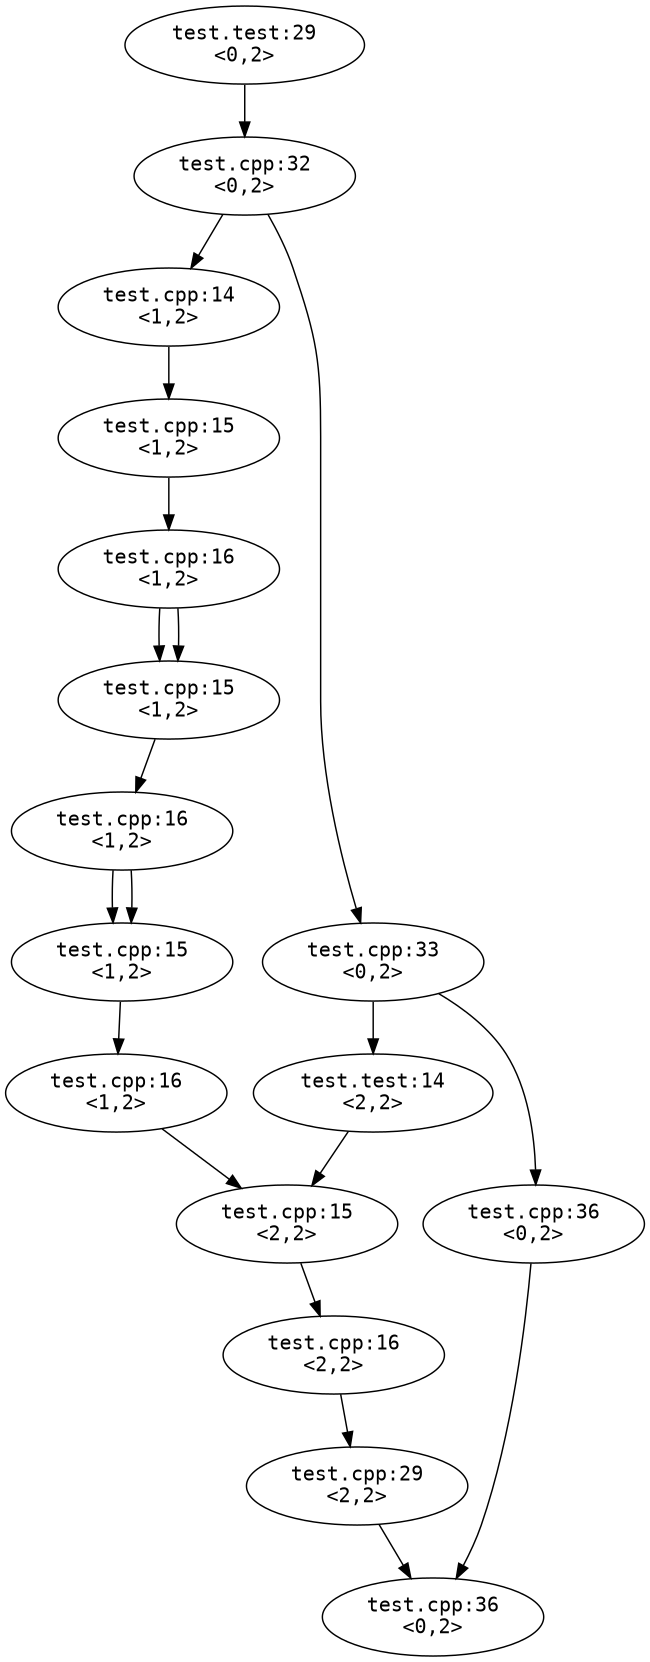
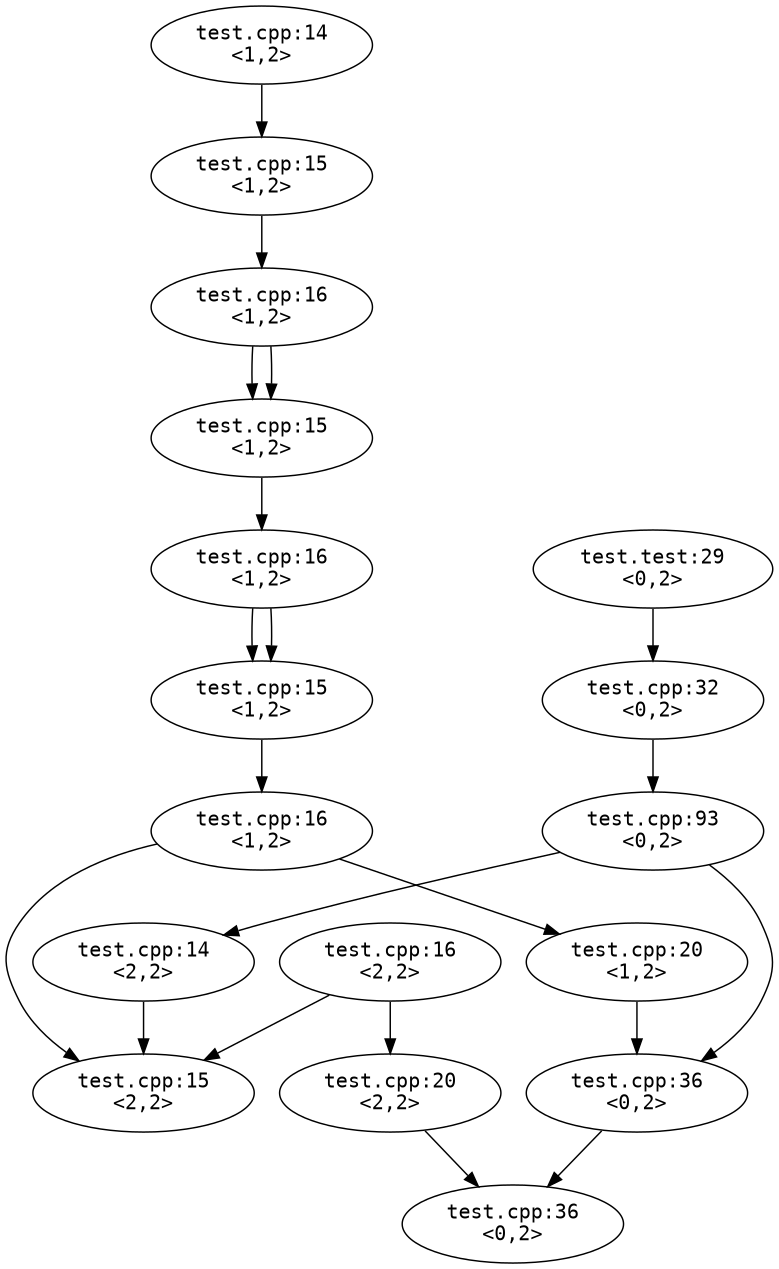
(211, 235) -> none
(373, 962) -> (653, 831)
none -> (637, 962)
(373, 1093) -> (144, 962)
(308, 1283) -> (273, 1024)
(357, 1486) -> (390, 1093)
